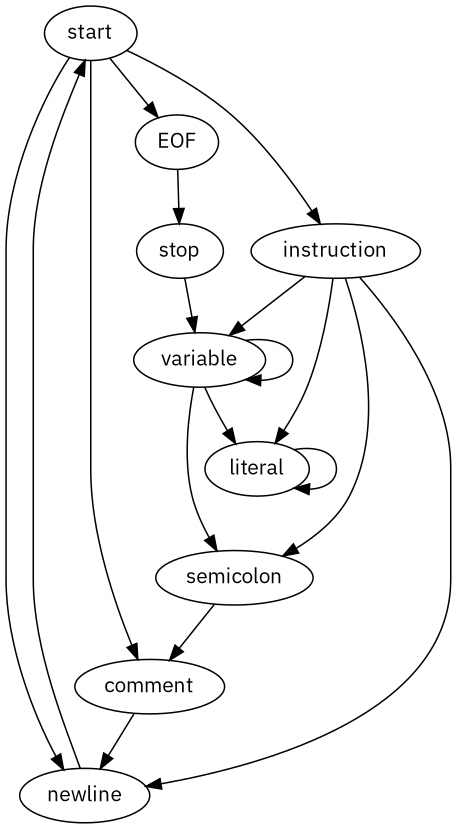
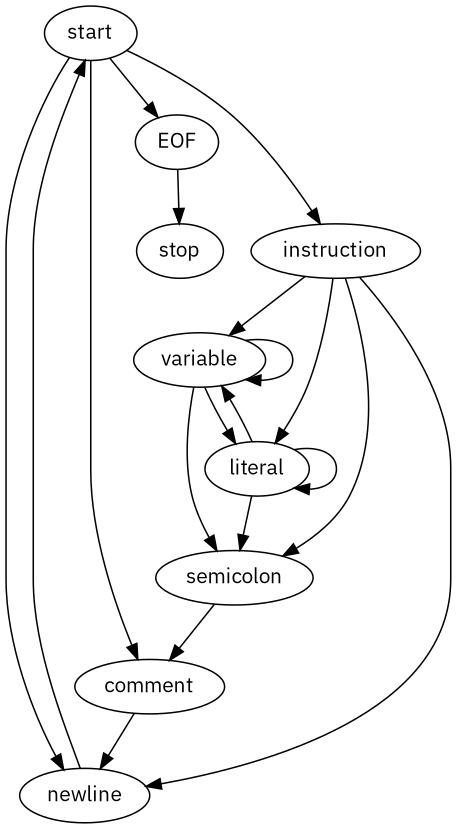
(188, 298) -> (241, 420)
none -> (247, 516)
